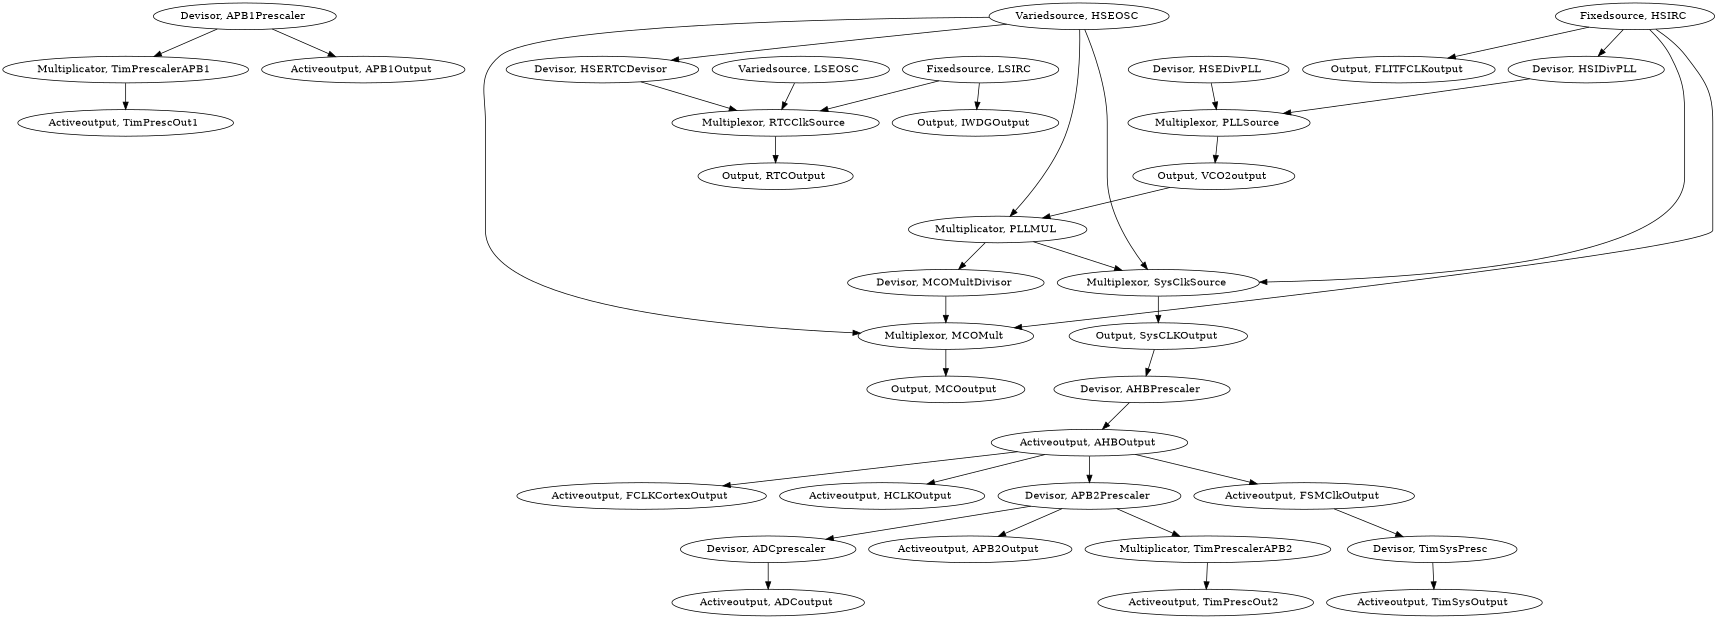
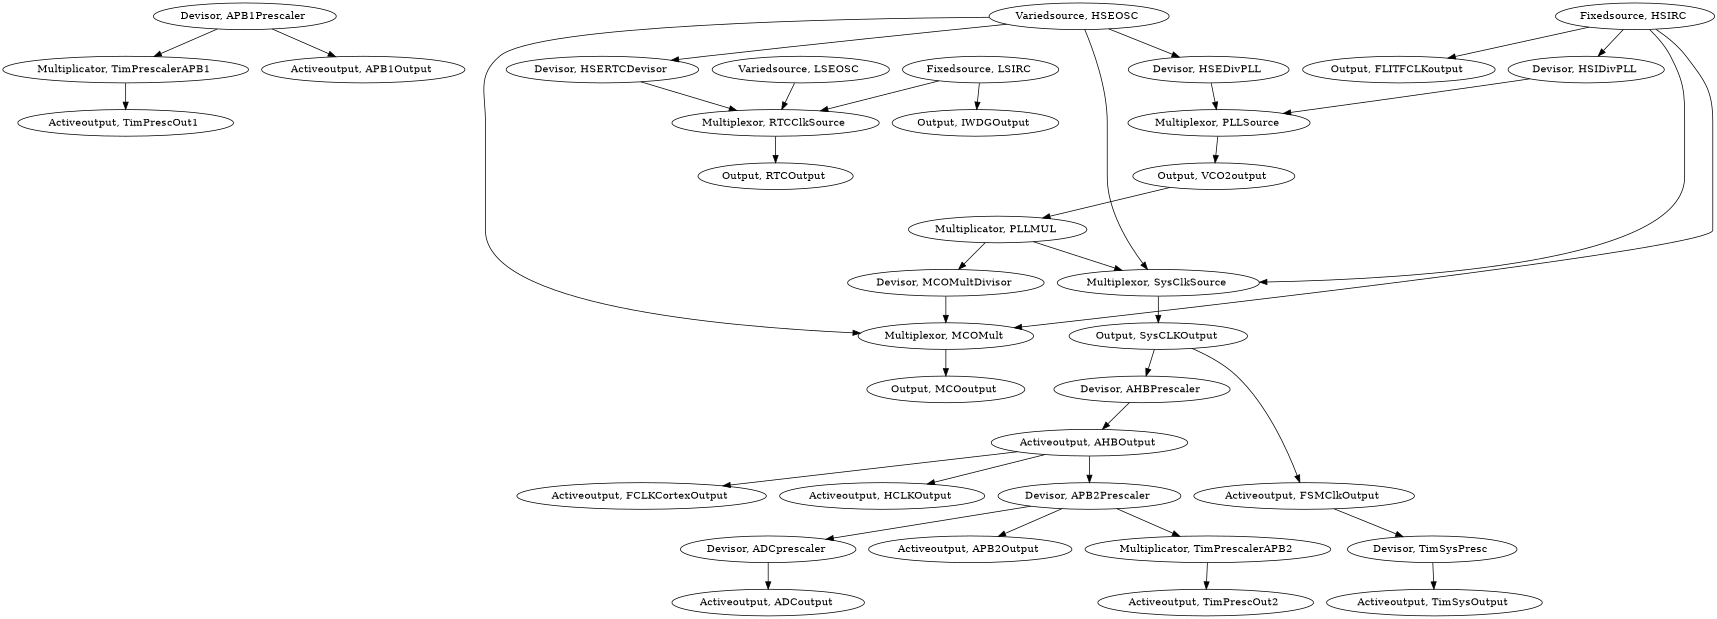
(1068, 128) -> (1141, 42)
(1193, 468) -> (1258, 400)
